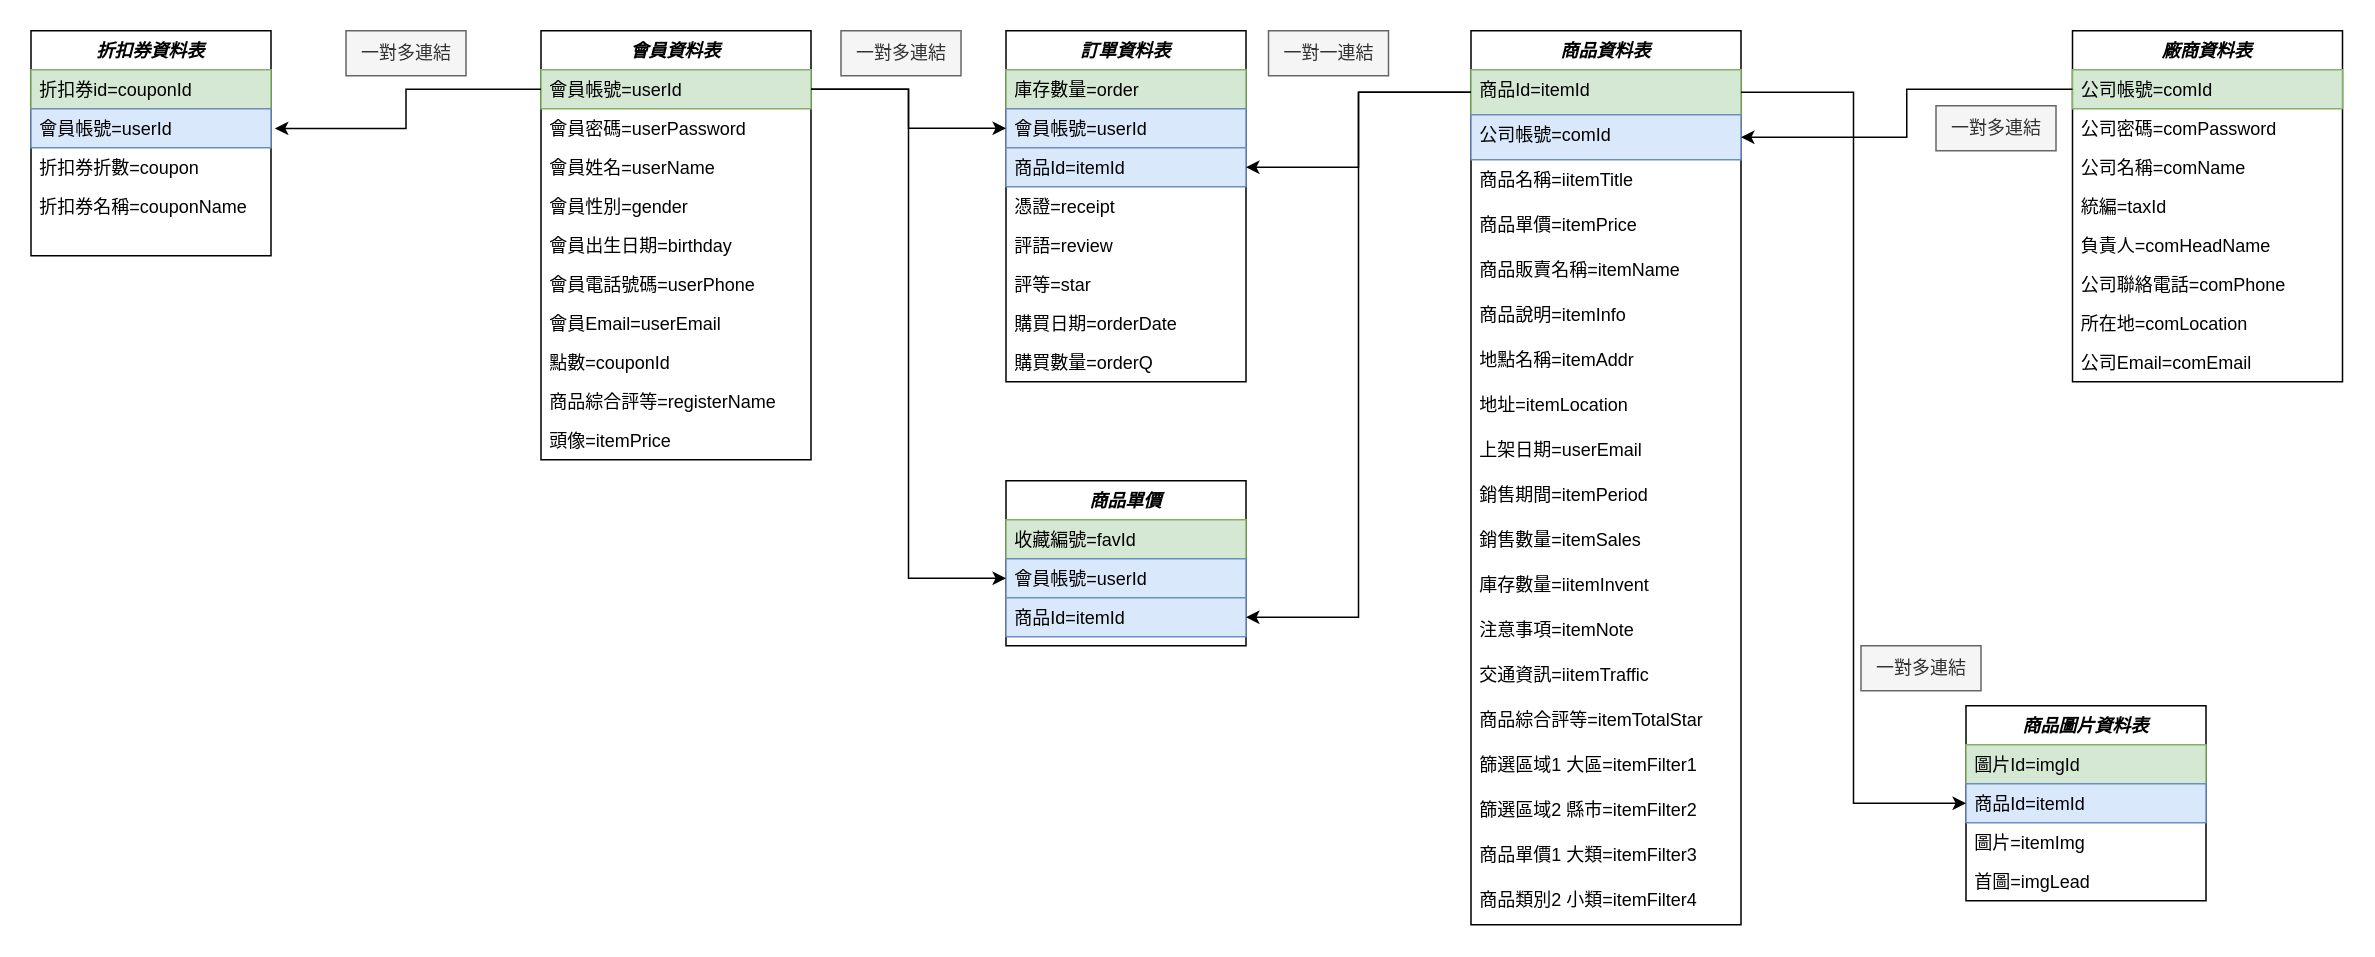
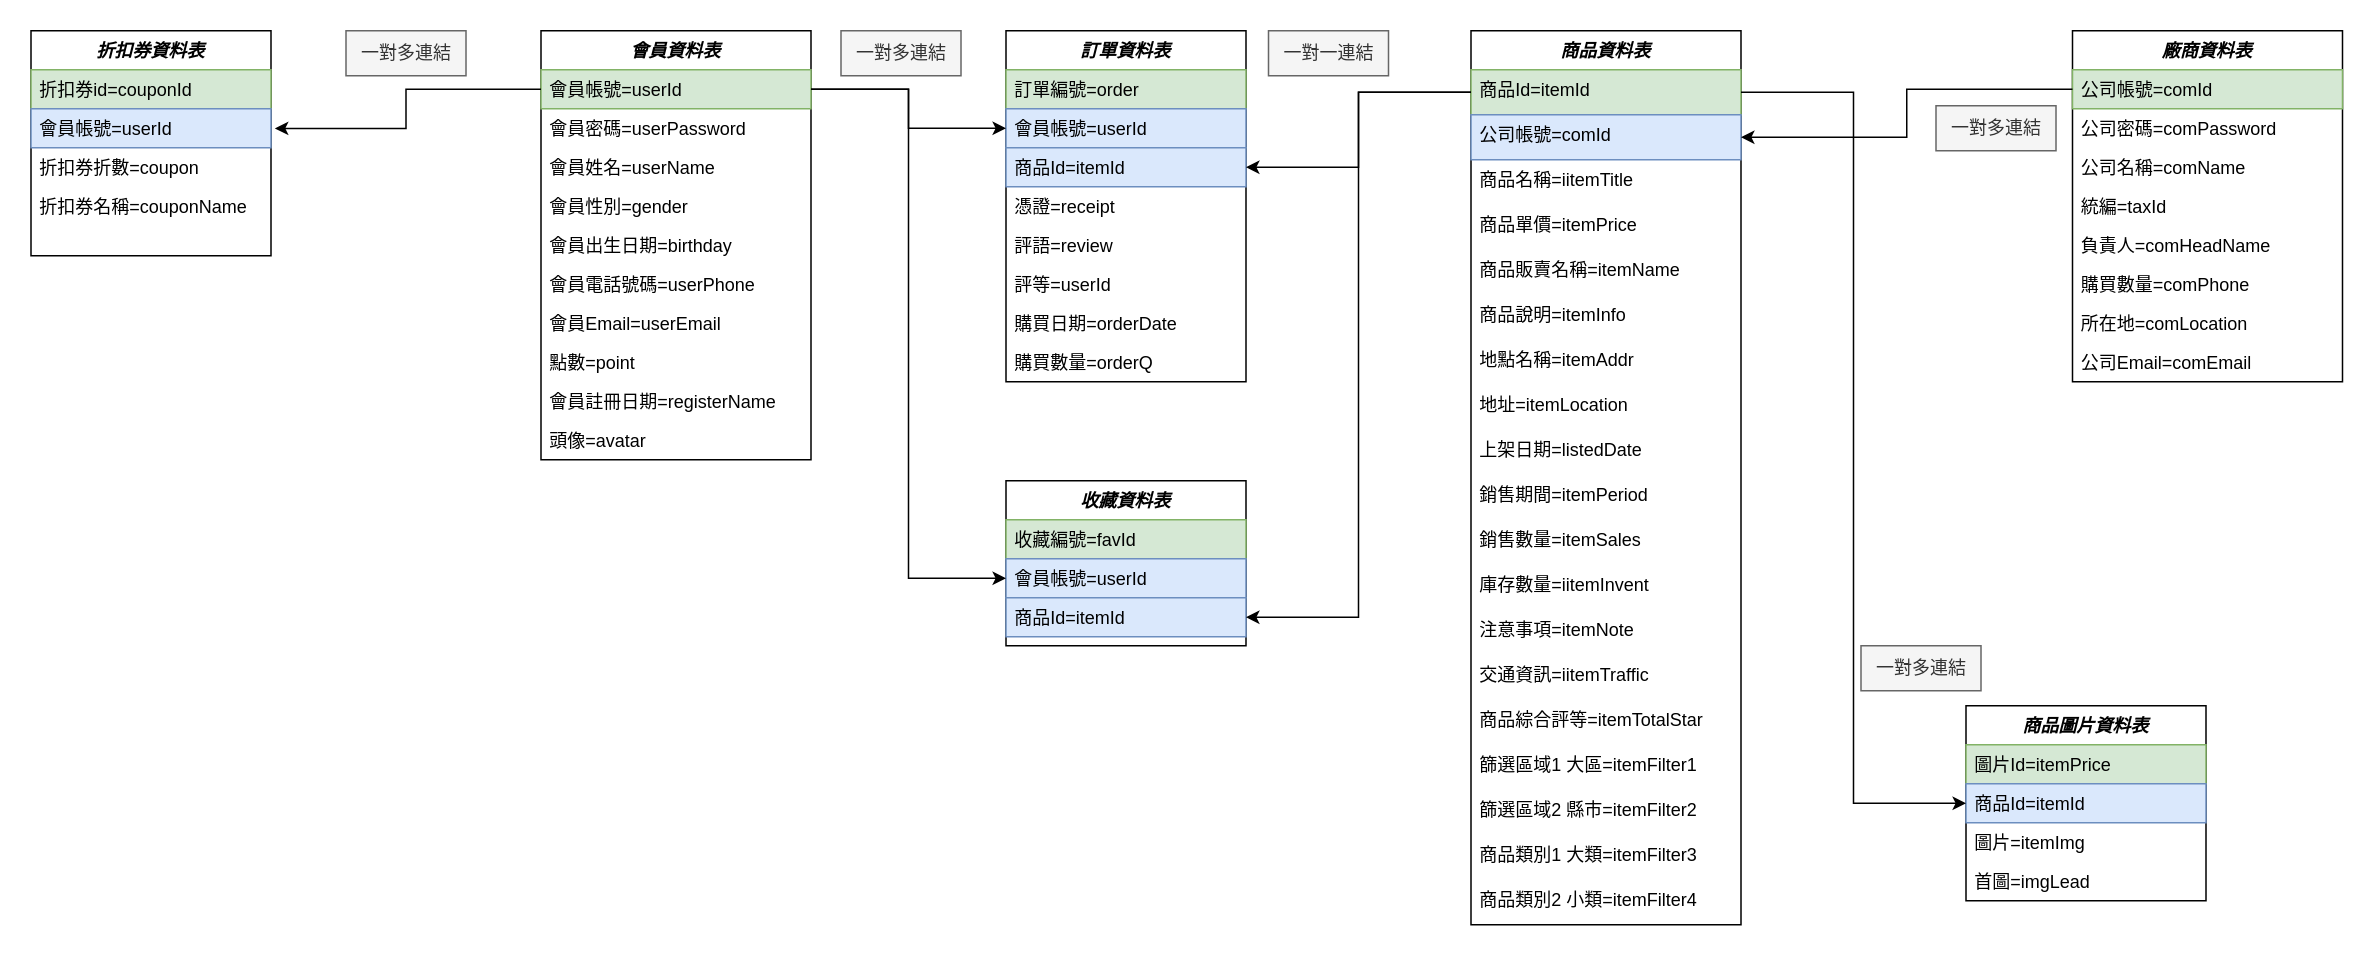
(1080, 90) -> (1080, 90)
(1057, 285) -> (1067, 285)
(2180, 285) -> (2162, 285)
(612, 363) -> (595, 363)
(666, 402) -> (666, 402)
(613, 441) -> (602, 441)
(1561, 450) -> (1566, 450)
(1125, 501) -> (1125, 501)
(2030, 765) -> (2048, 765)
(1594, 855) -> (1594, 855)
